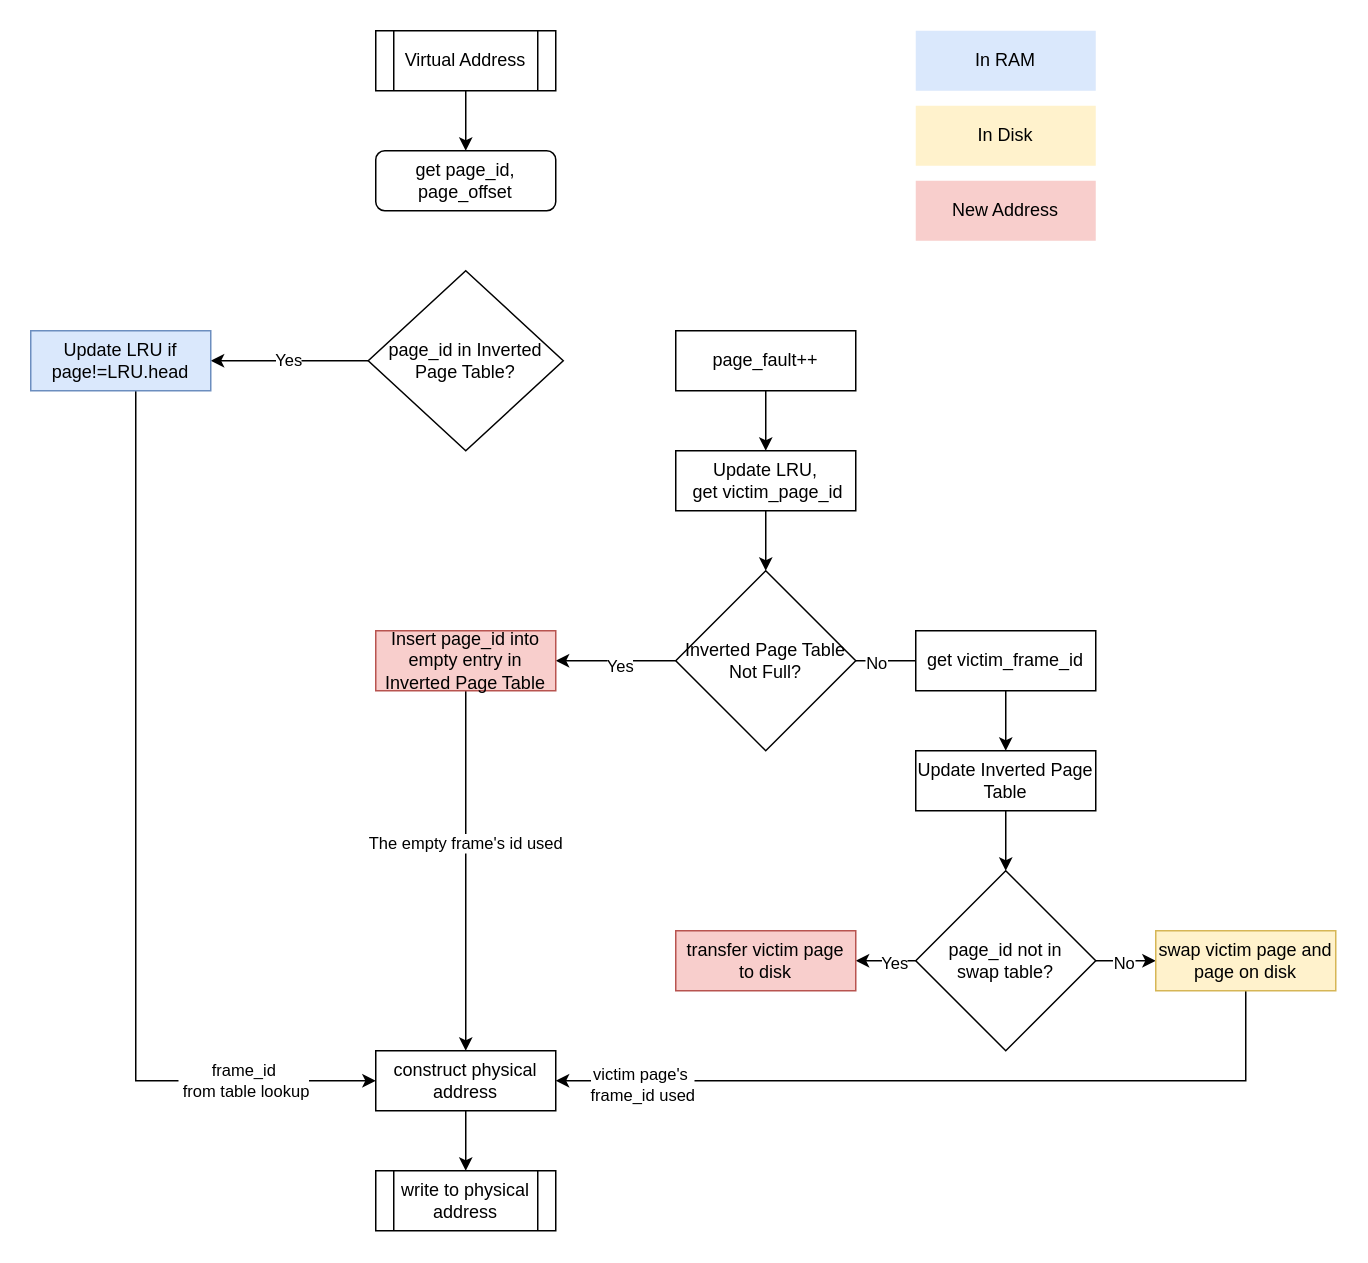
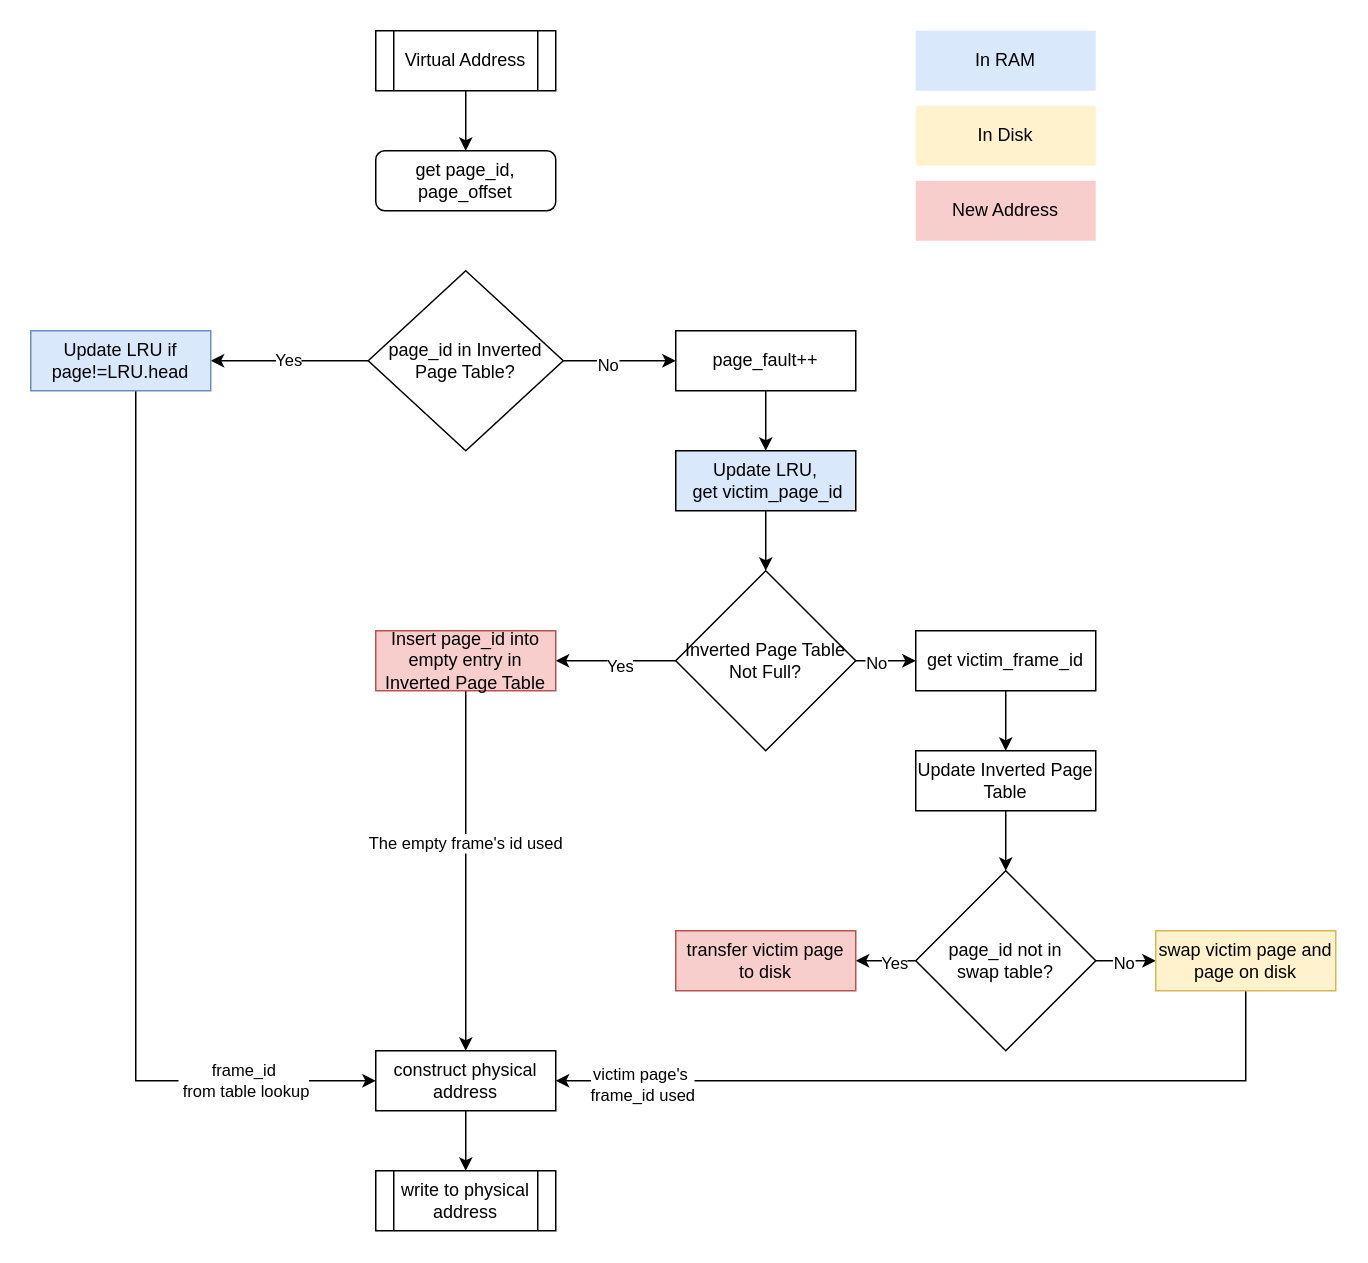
none -> (615, 361)
(766, 481) -> (766, 481)
(908, 661) -> (904, 661)
